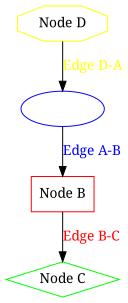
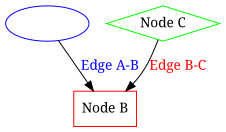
(63, 24) -> none
(63, 232) -> (148, 63)
